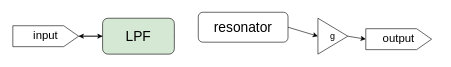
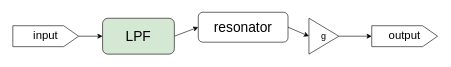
(174, 36) -> (184, 33)
(333, 36) -> (324, 36)
(399, 39) -> (405, 36)
